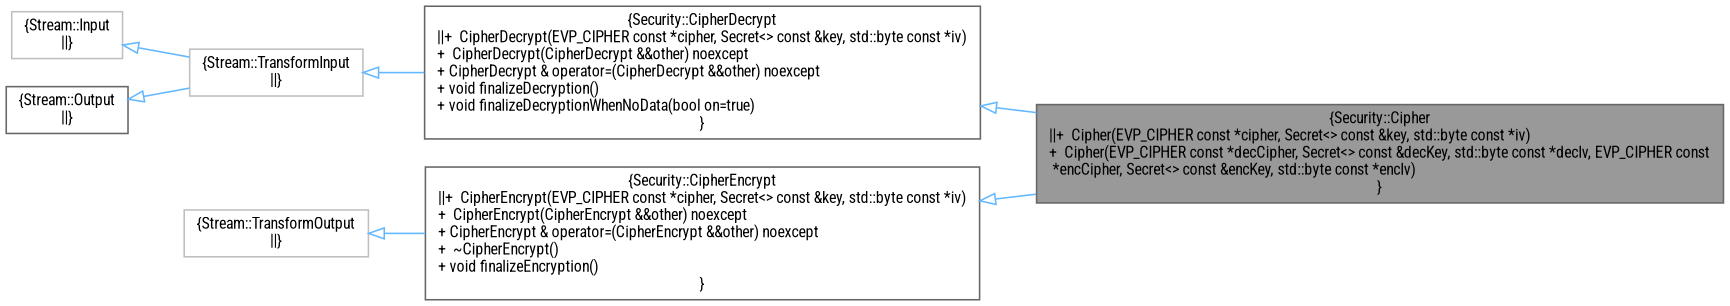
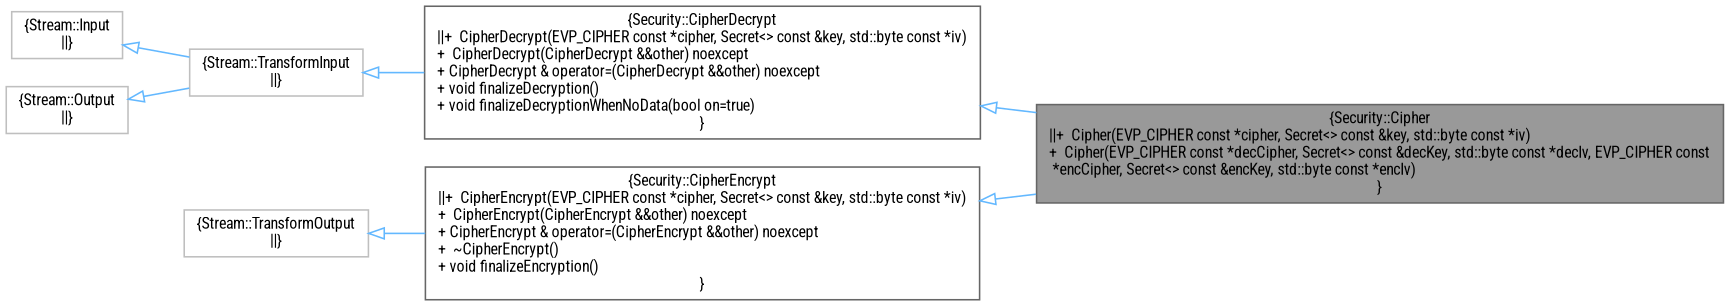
(67, 110) -> (67, 110)
